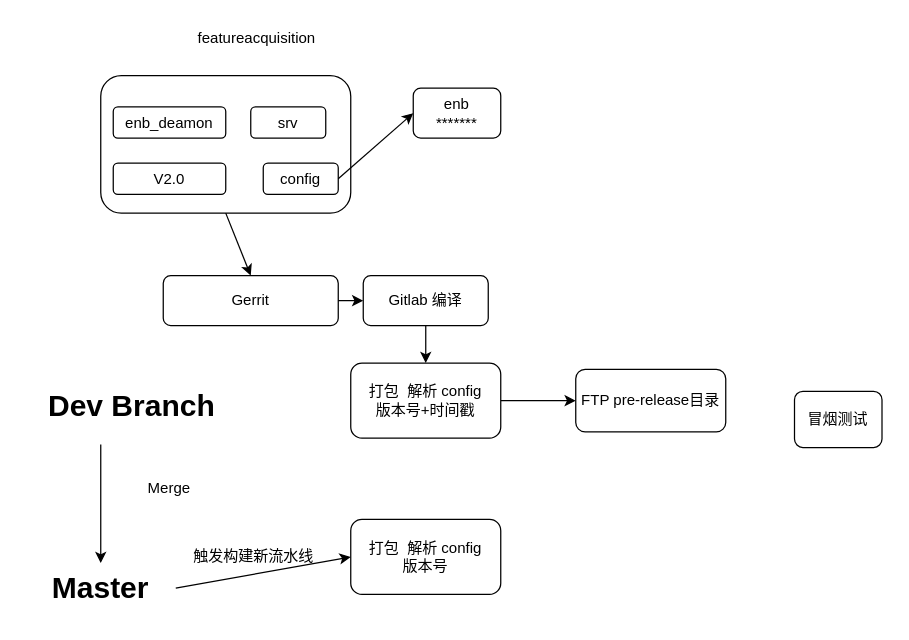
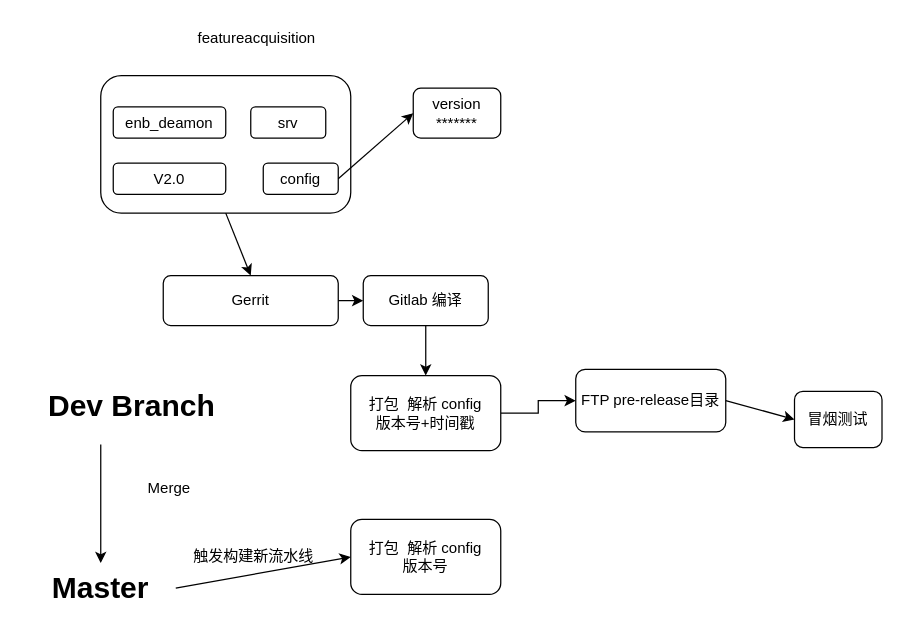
(457, 113) -> (457, 113)
(426, 401) -> (426, 413)
none -> (756, 409)
